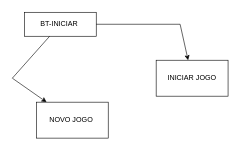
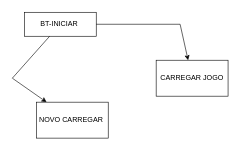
(192, 78) -> (192, 78)
(72, 120) -> (72, 120)
